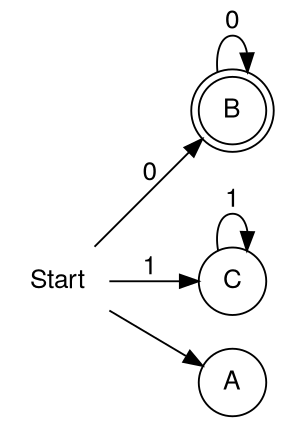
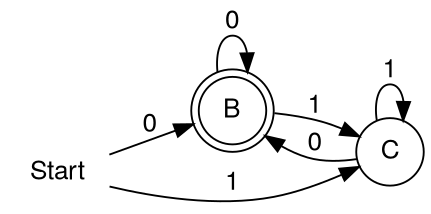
none -> (309, 119)
none -> (318, 160)
(232, 382) -> none
